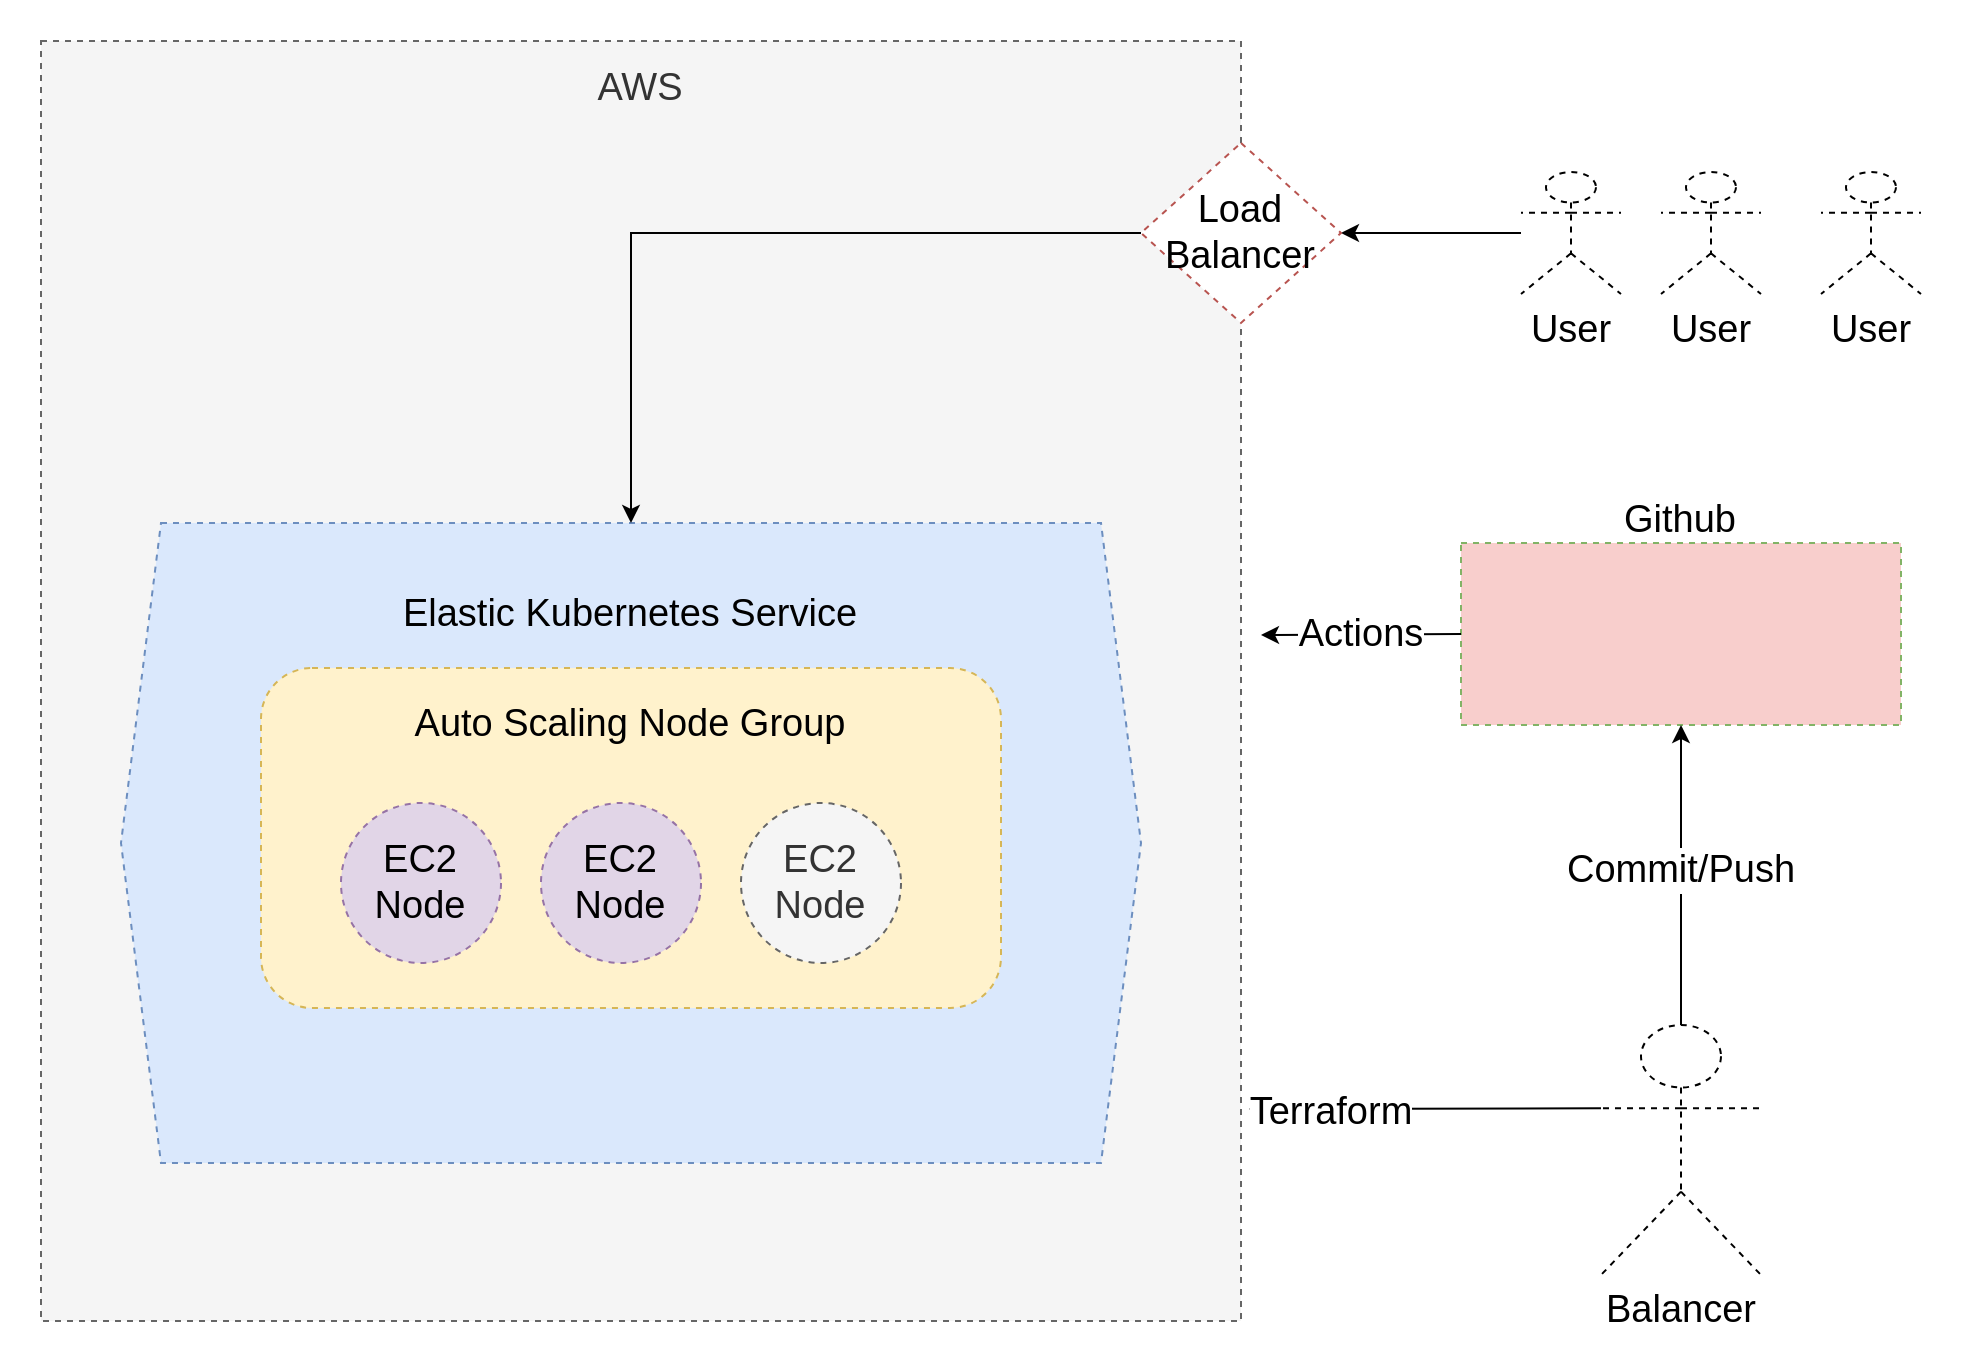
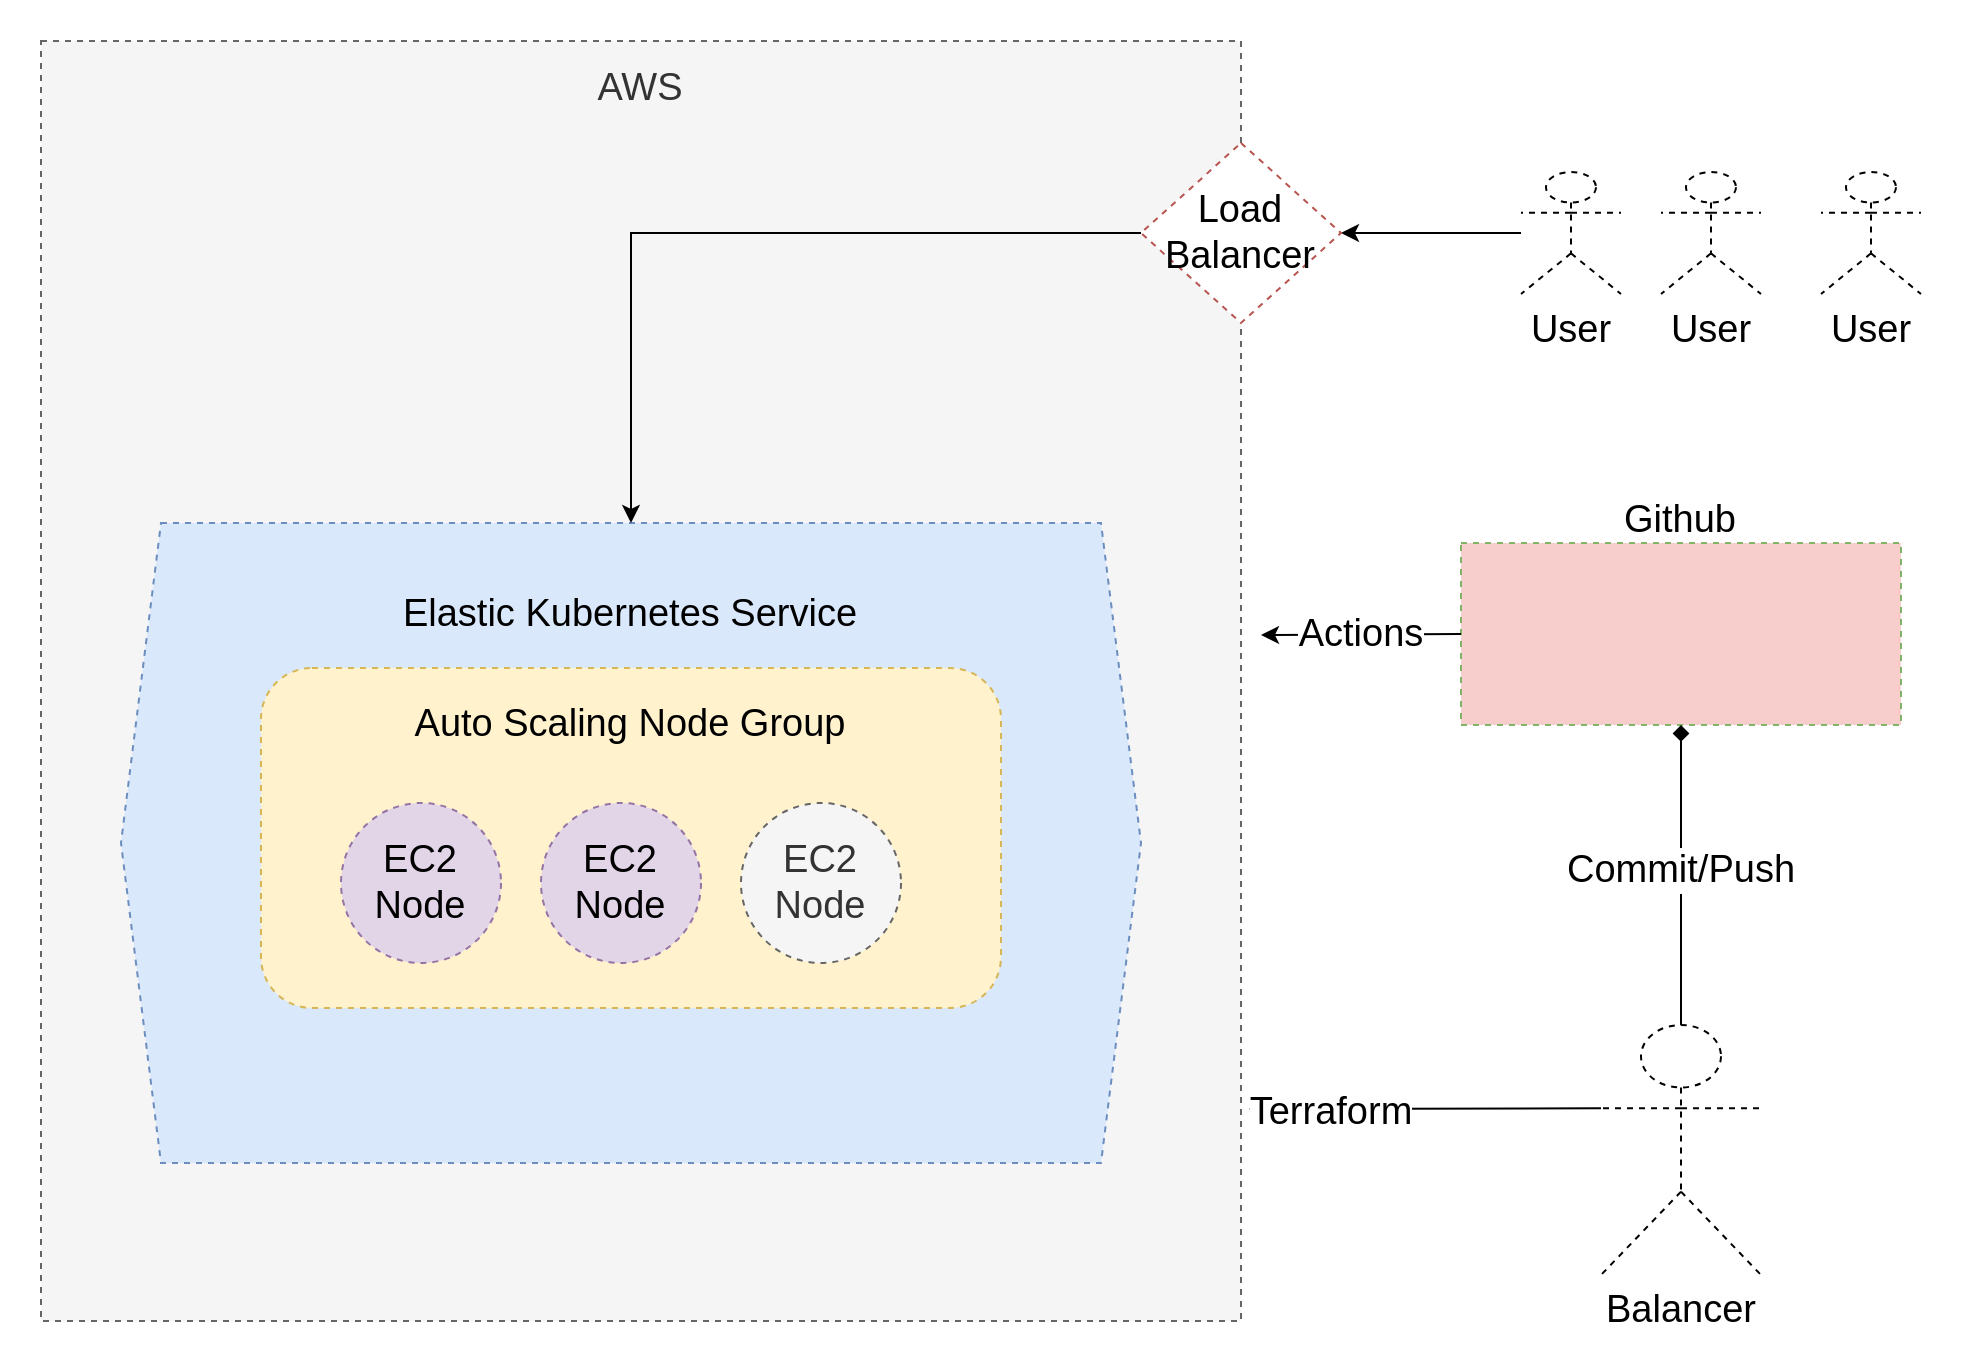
(1681, 740) -> (1681, 741)
